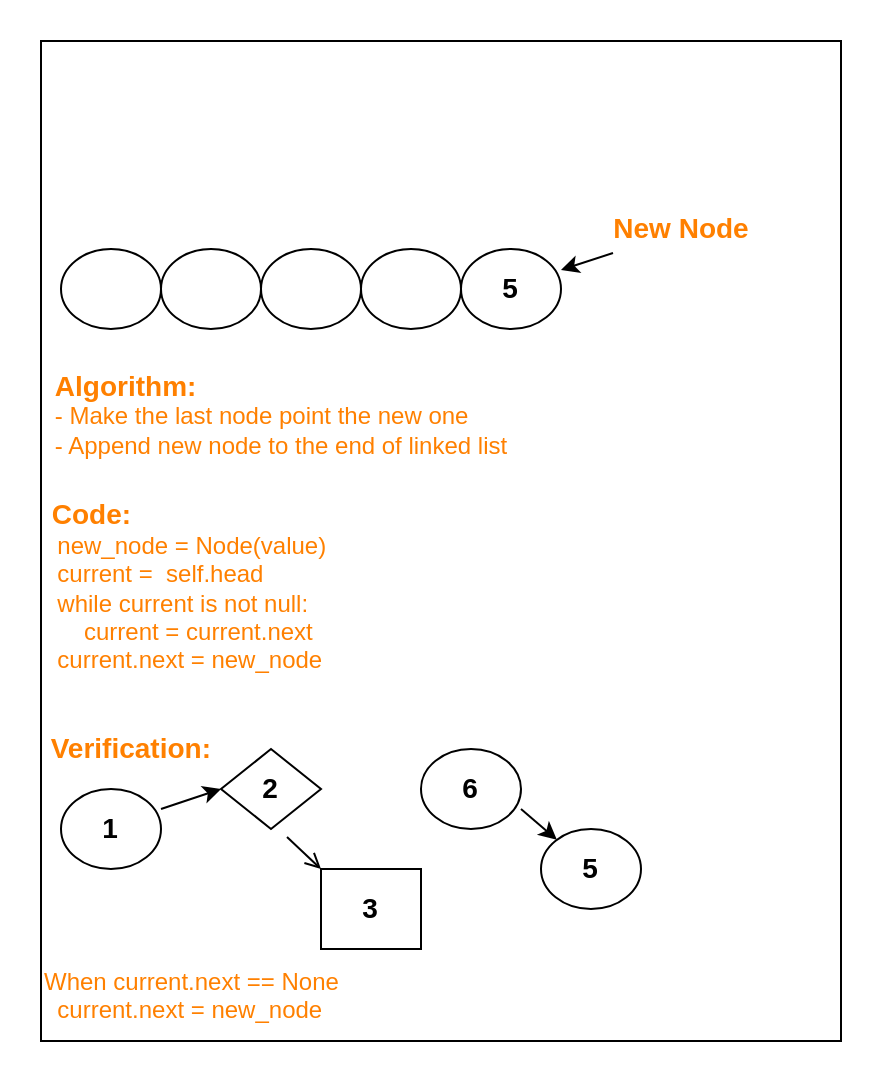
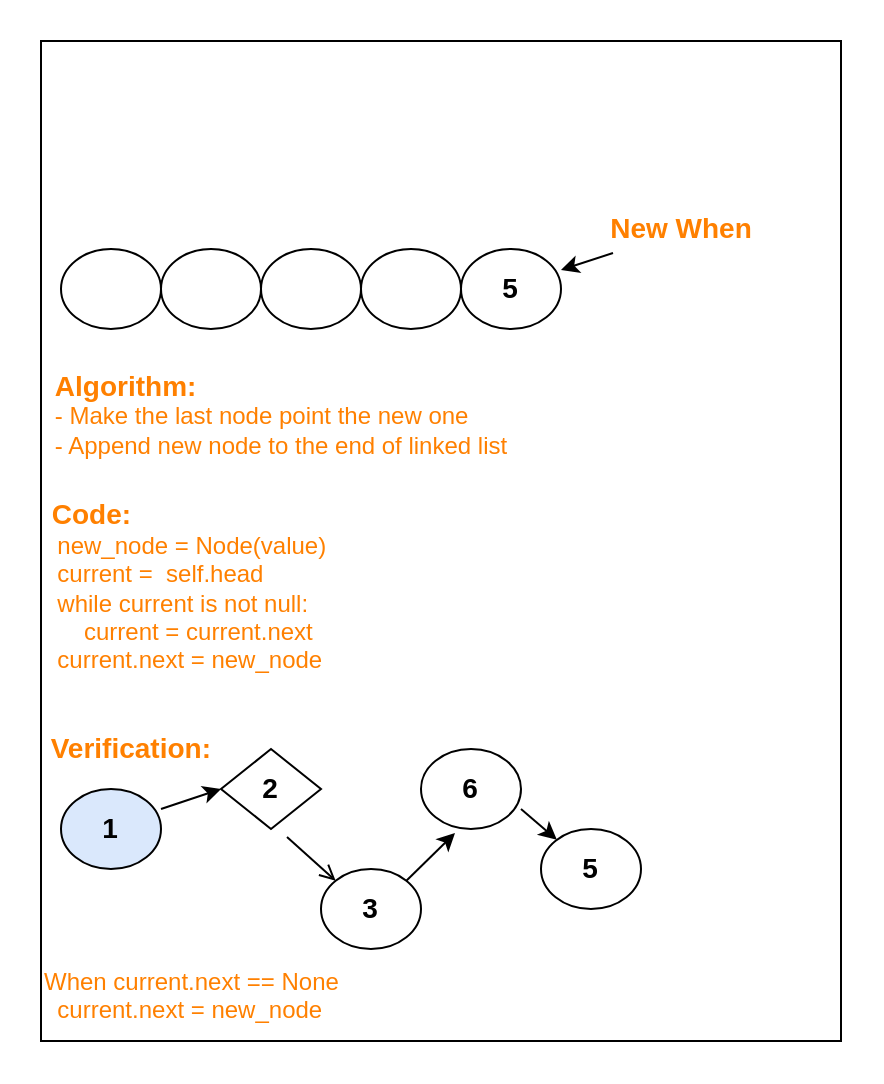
(682, 229) -> (682, 229)
(111, 829) -> (111, 829)
none -> (426, 862)
(371, 909) -> (371, 909)
